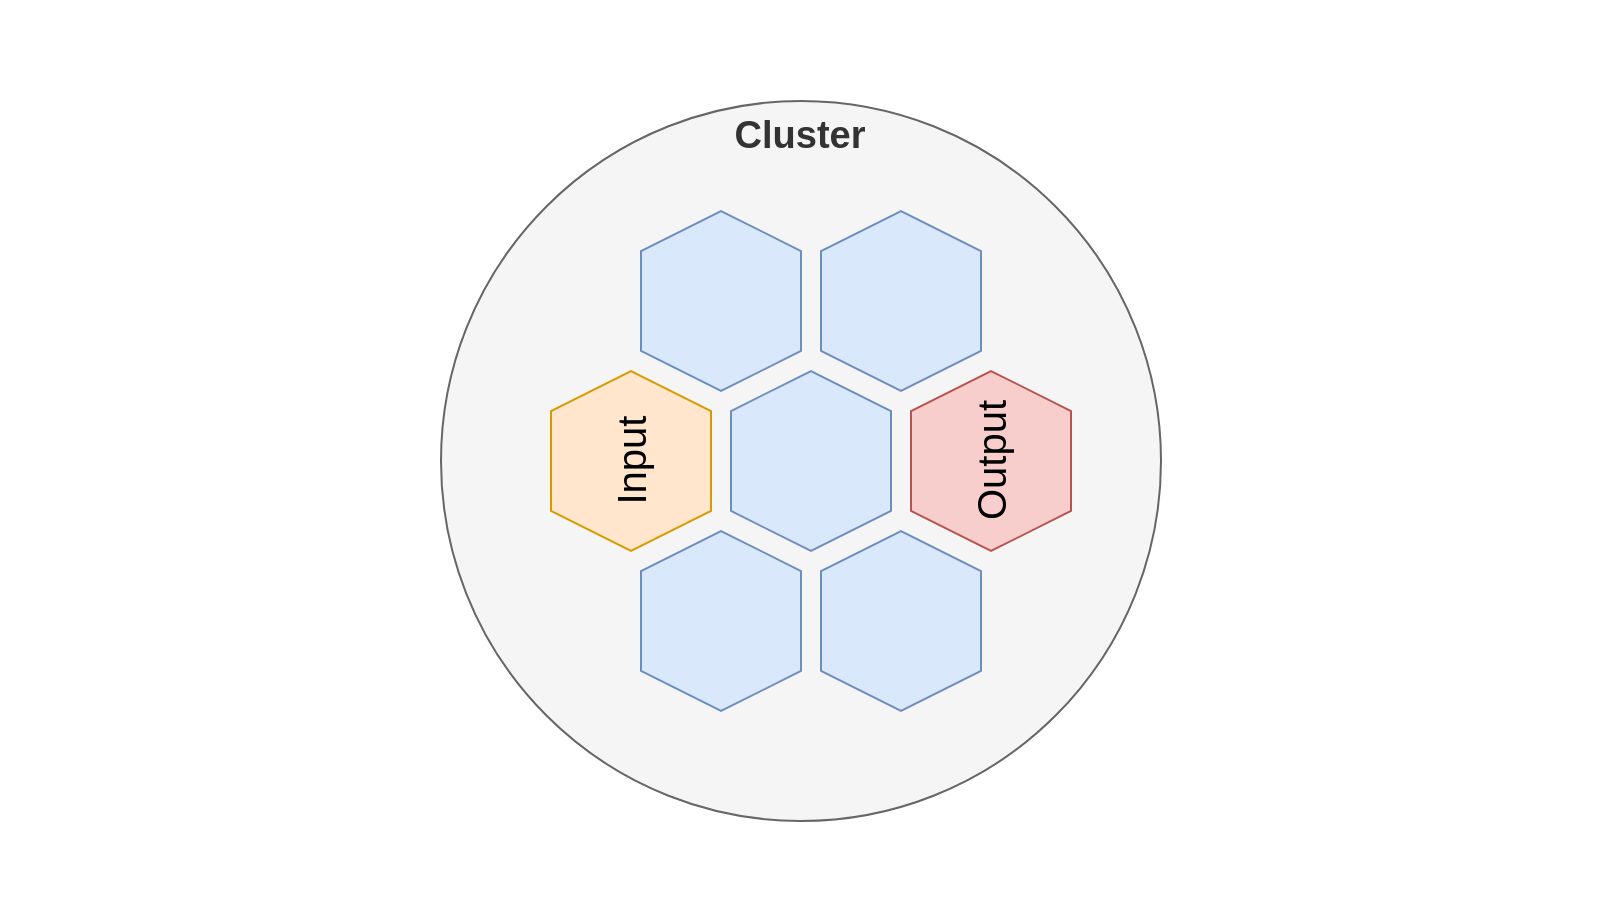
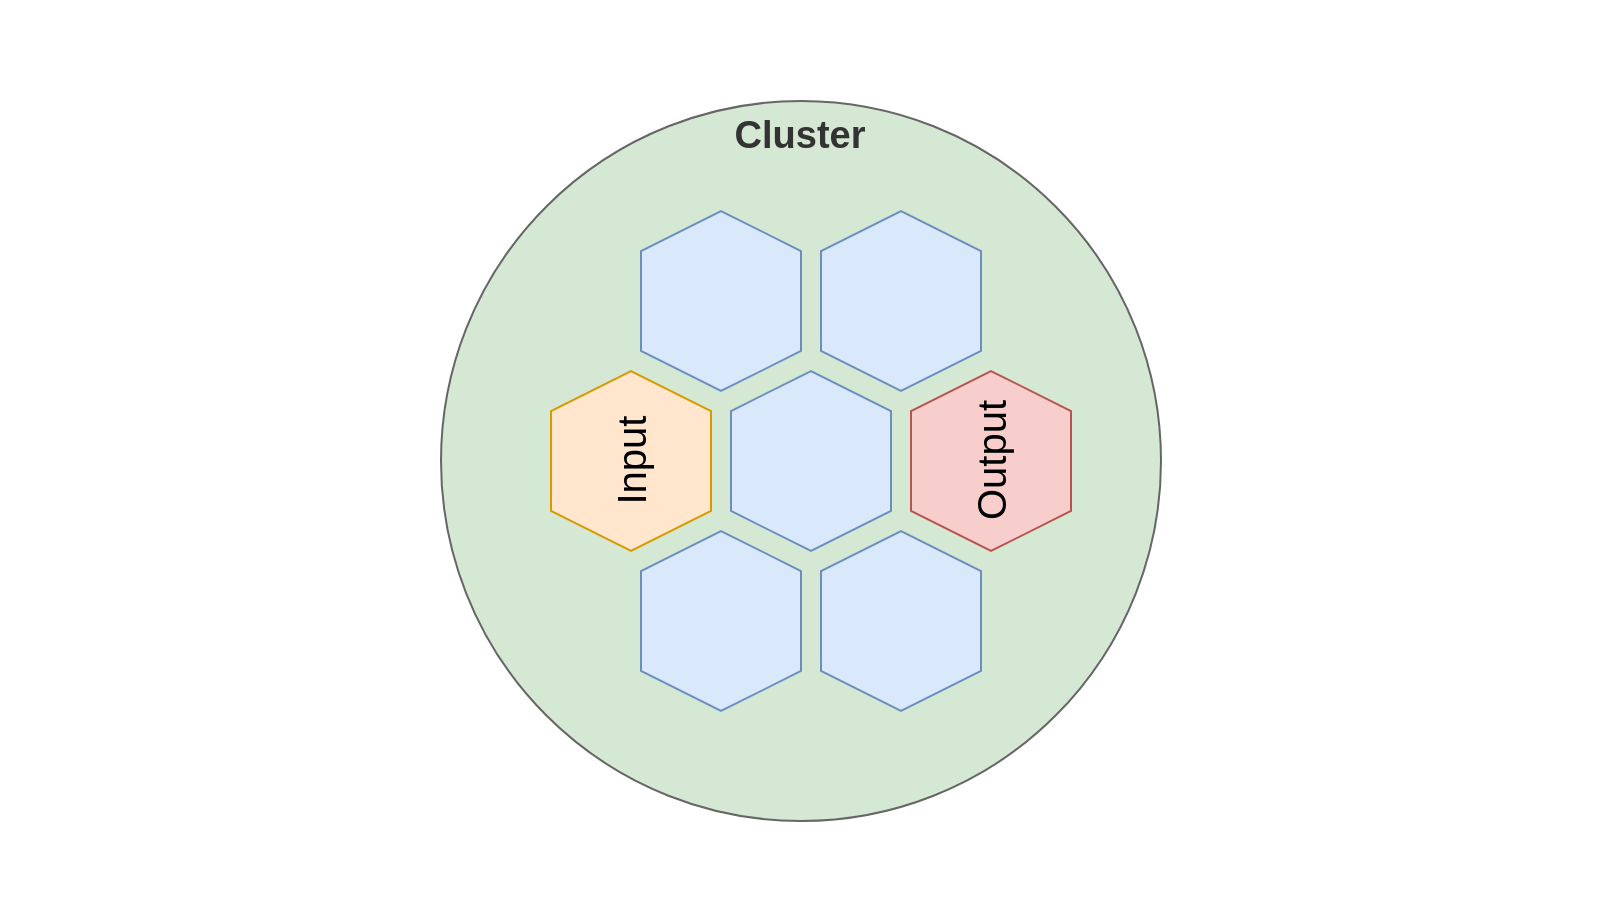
(801, 129) -> (801, 129)
